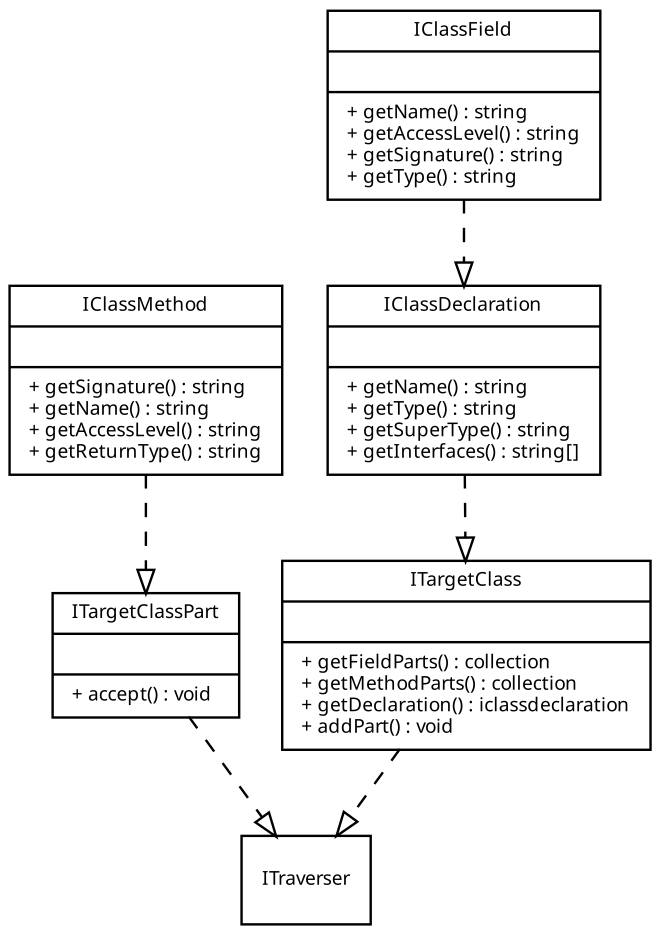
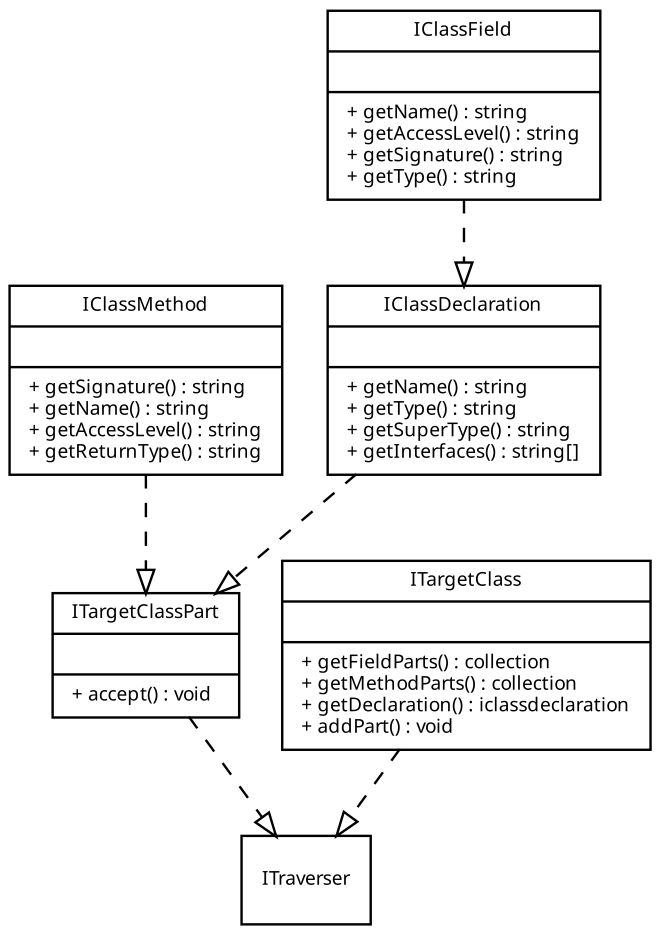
(465, 506) -> (295, 526)
